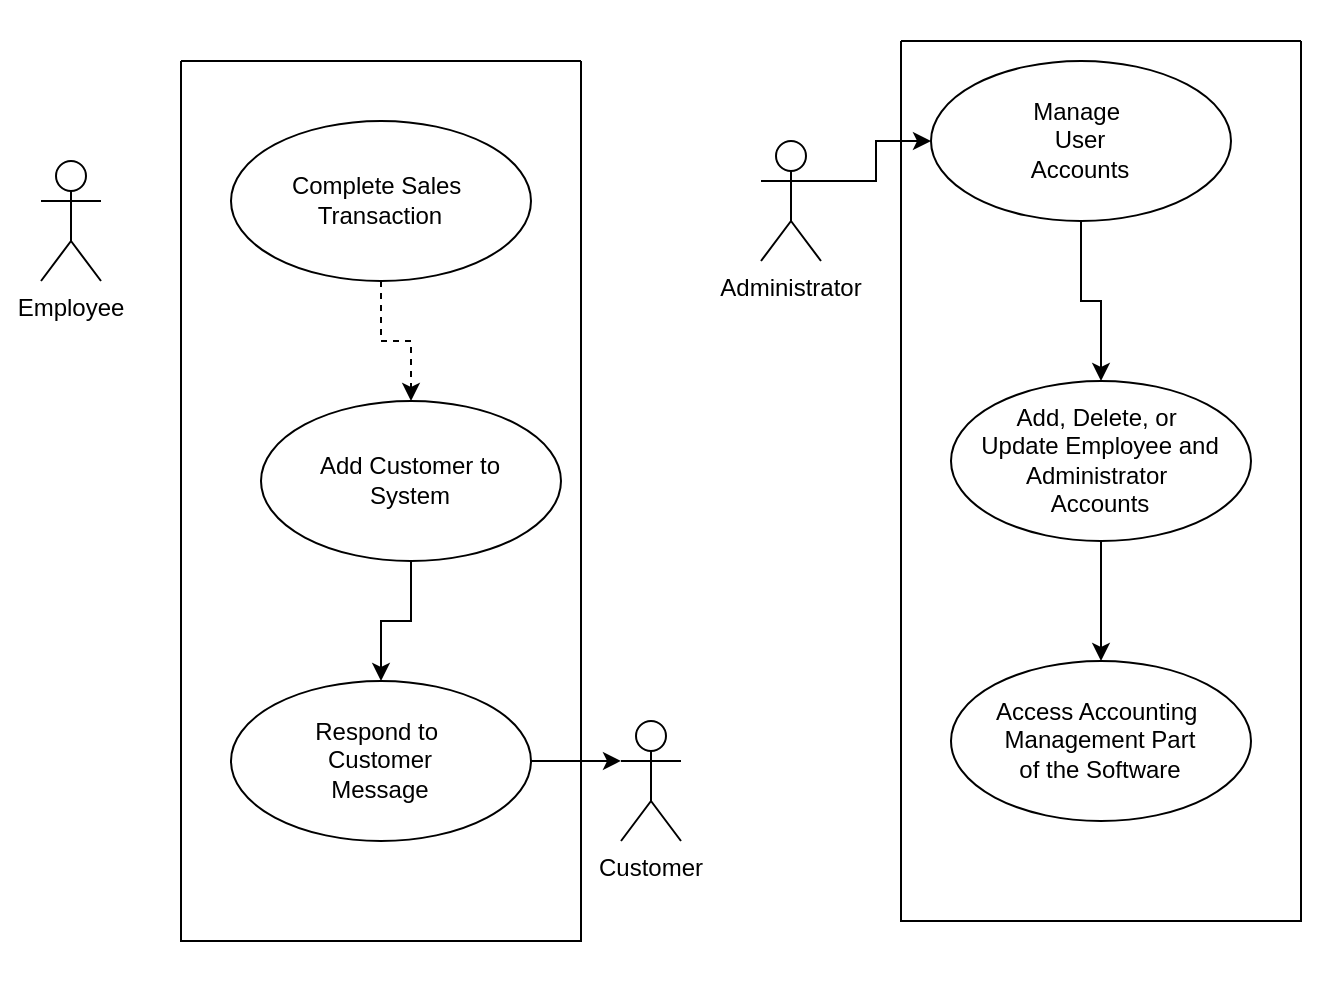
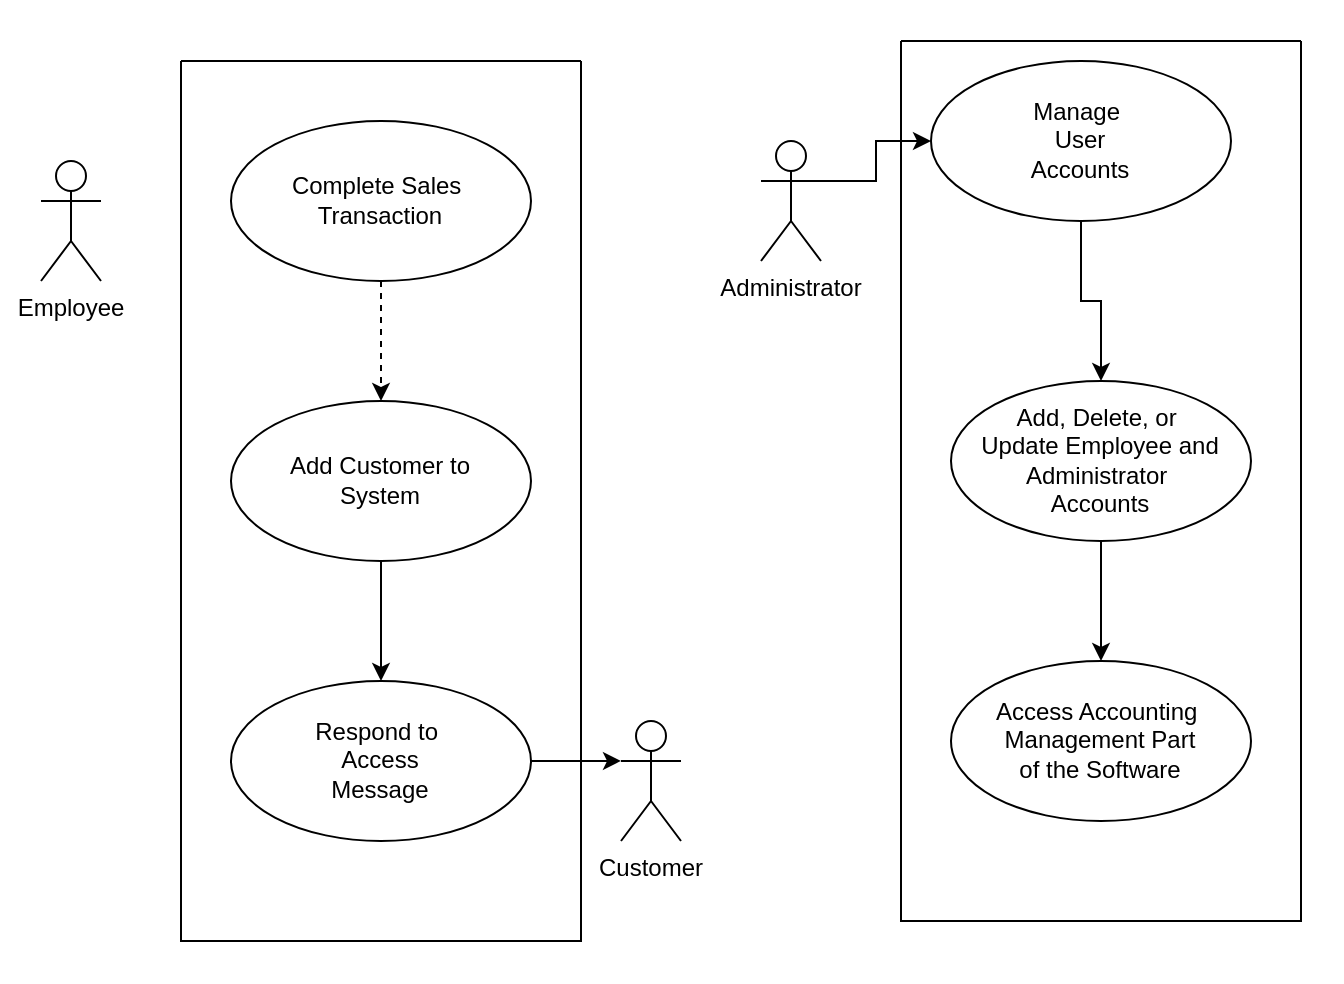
(411, 481) -> (381, 481)
(381, 761) -> (381, 761)
